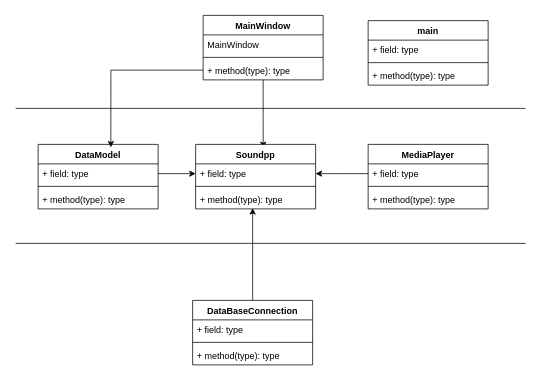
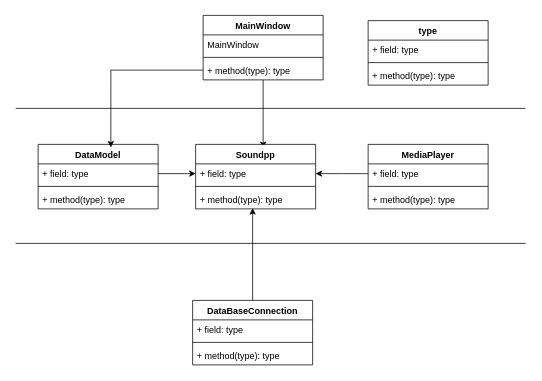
(428, 31) -> (428, 31)
